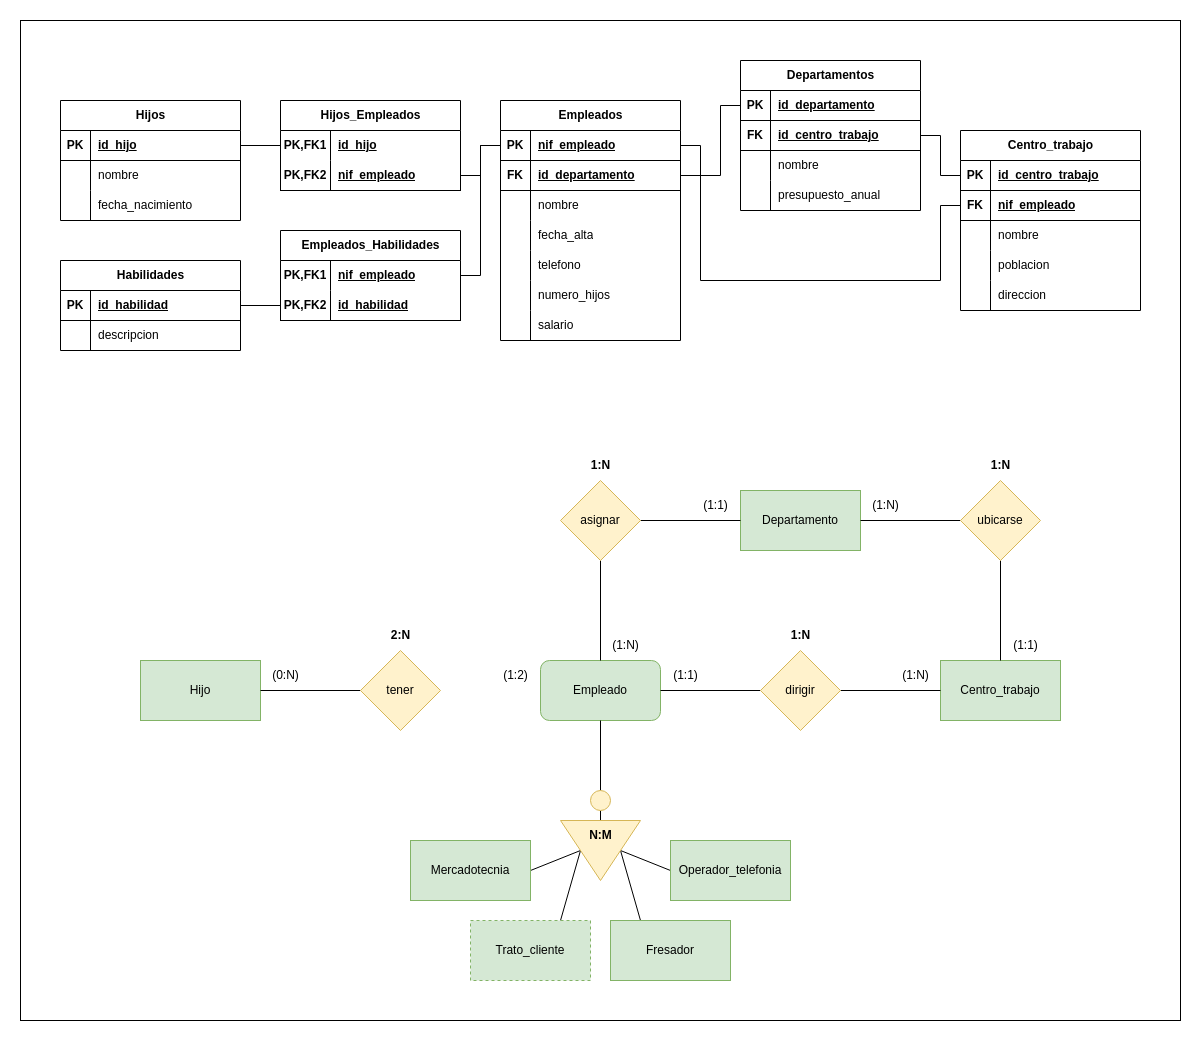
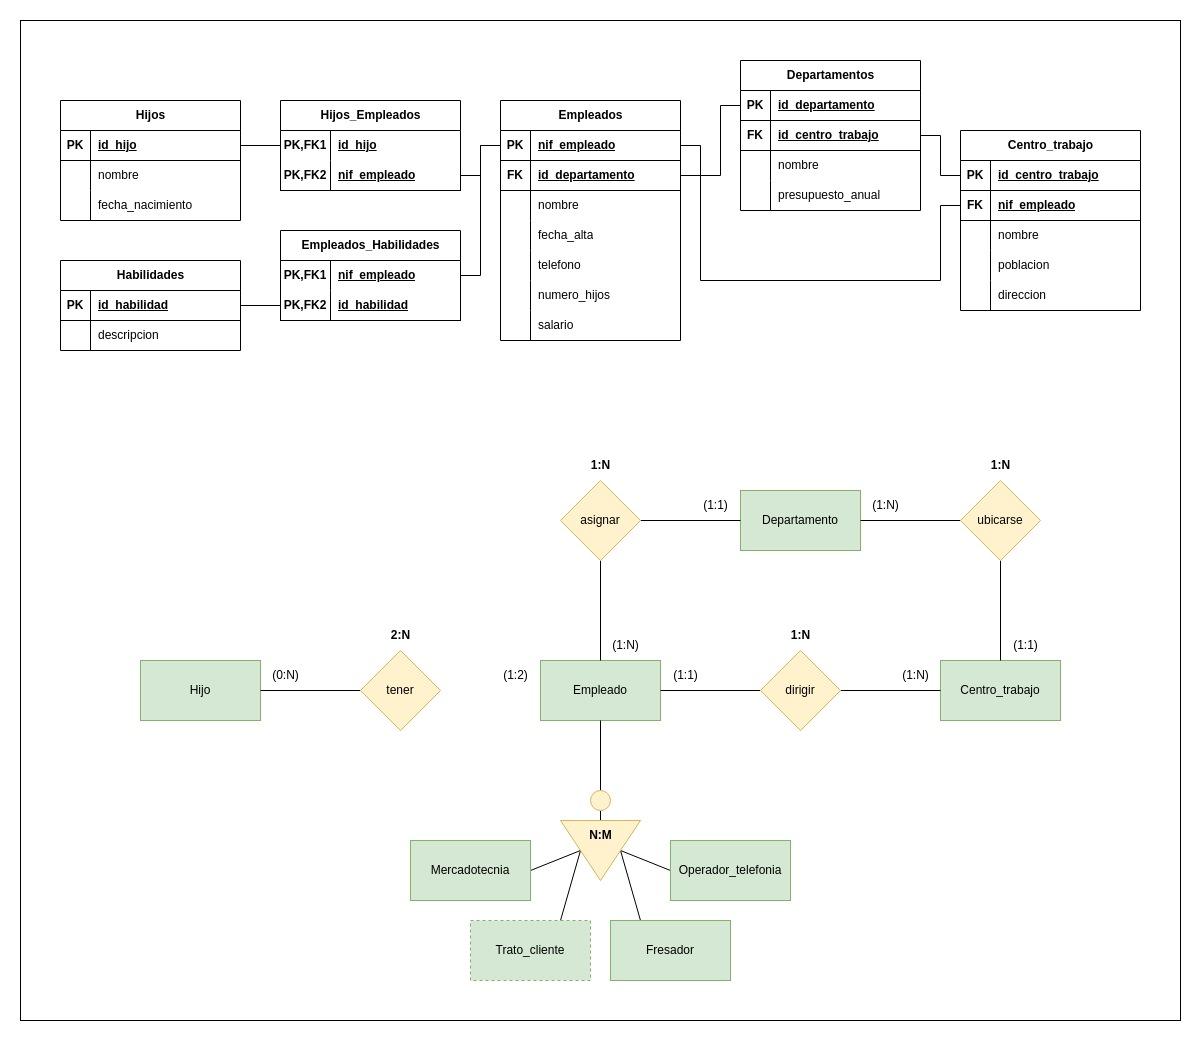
(601, 691) -> (601, 691)
